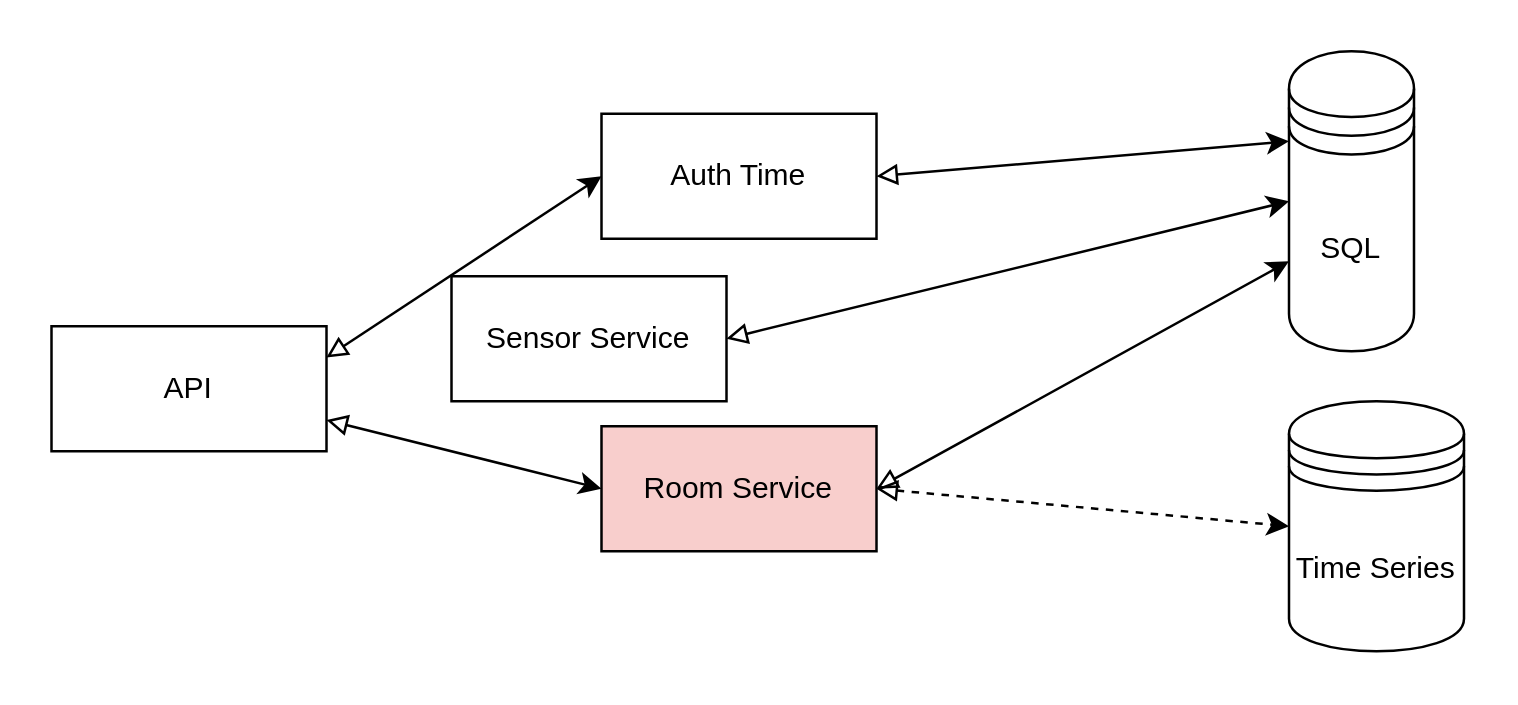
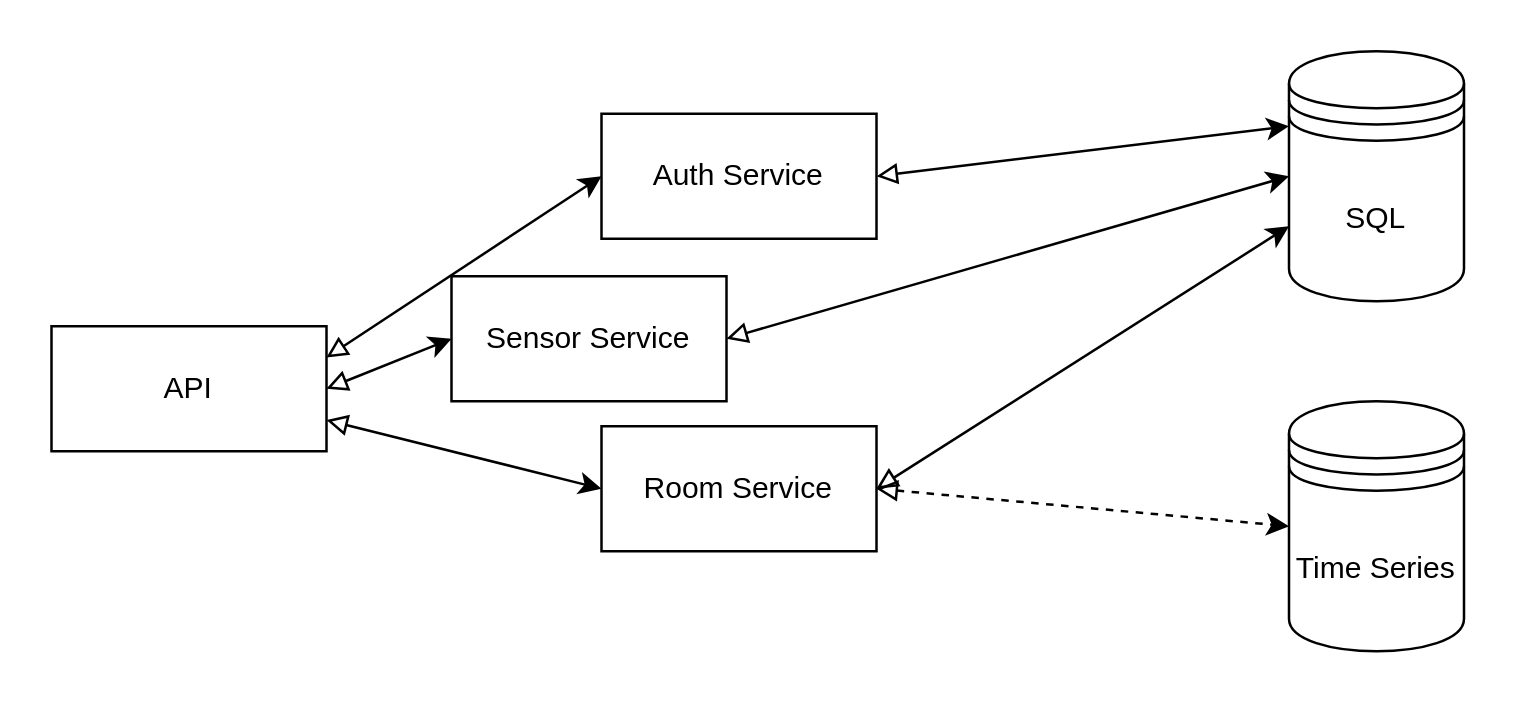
(739, 176) -> (739, 176)
(1351, 201) -> (1376, 176)
none -> (391, 363)
(739, 489) -> (739, 489)
